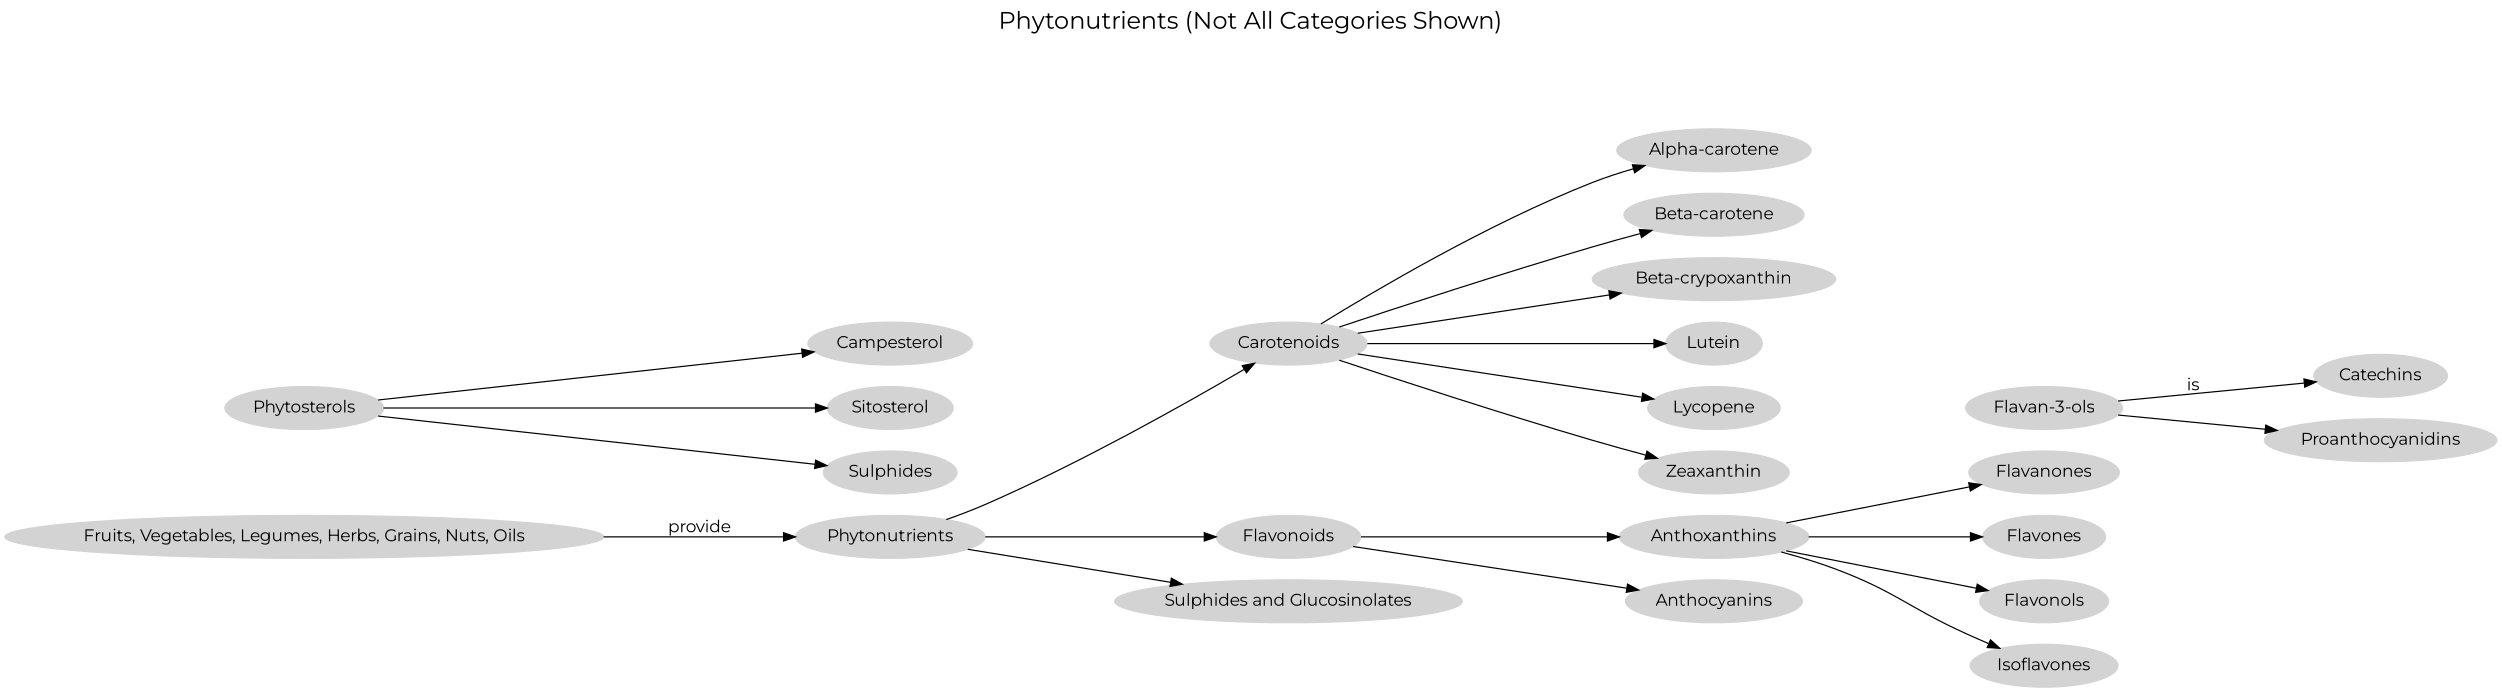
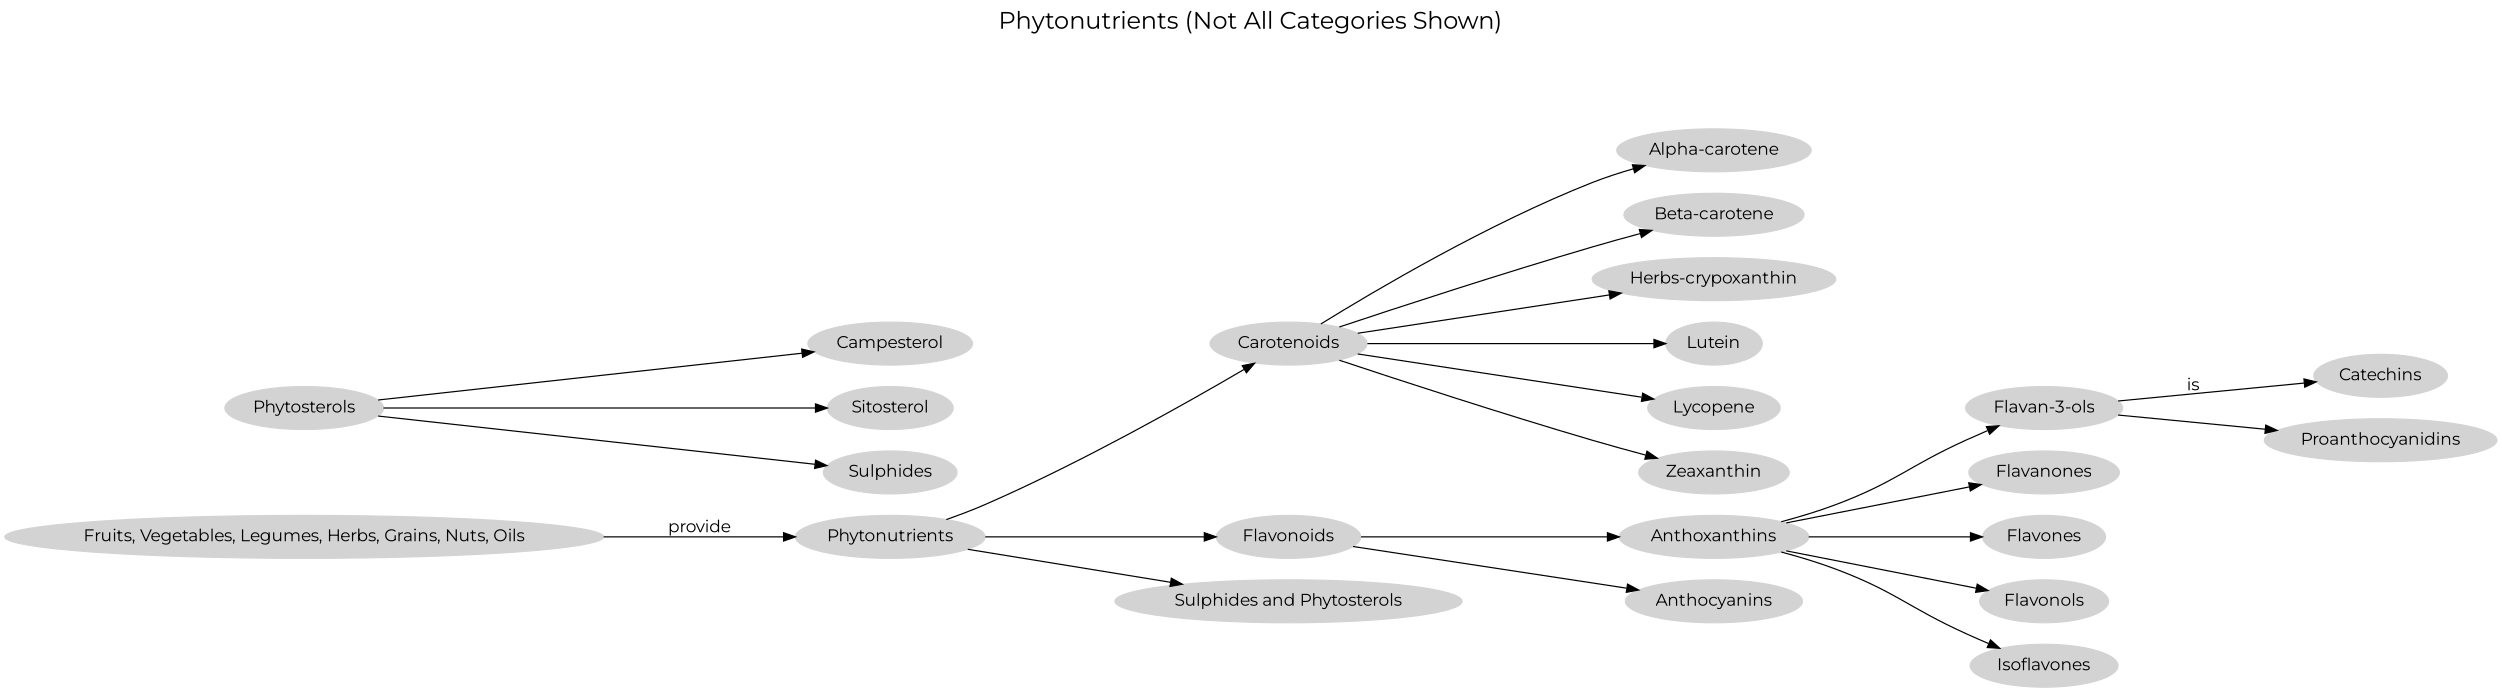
(1714, 279) -> (1714, 279)
none -> (1887, 482)
(1288, 601) -> (1288, 601)
